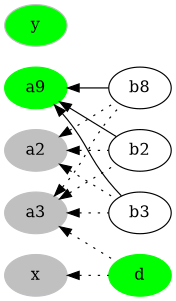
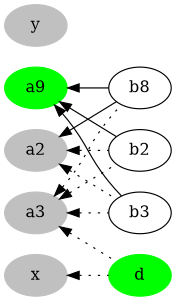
(36, 25) -> (36, 25)
(95, 115) -> (95, 115)
